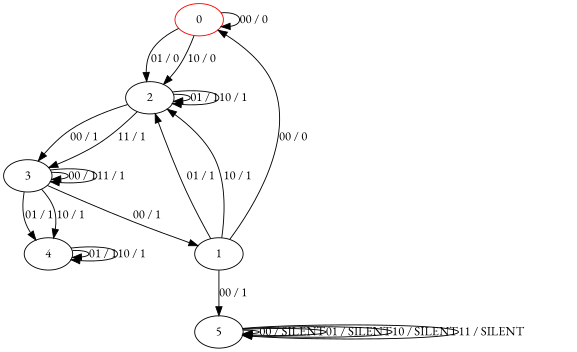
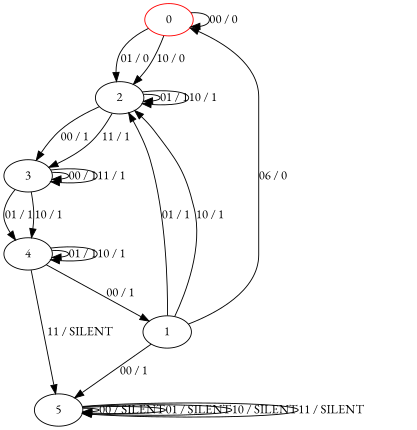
(293, 137) -> (273, 176)
(118, 216) -> (94, 291)
none -> (42, 327)
